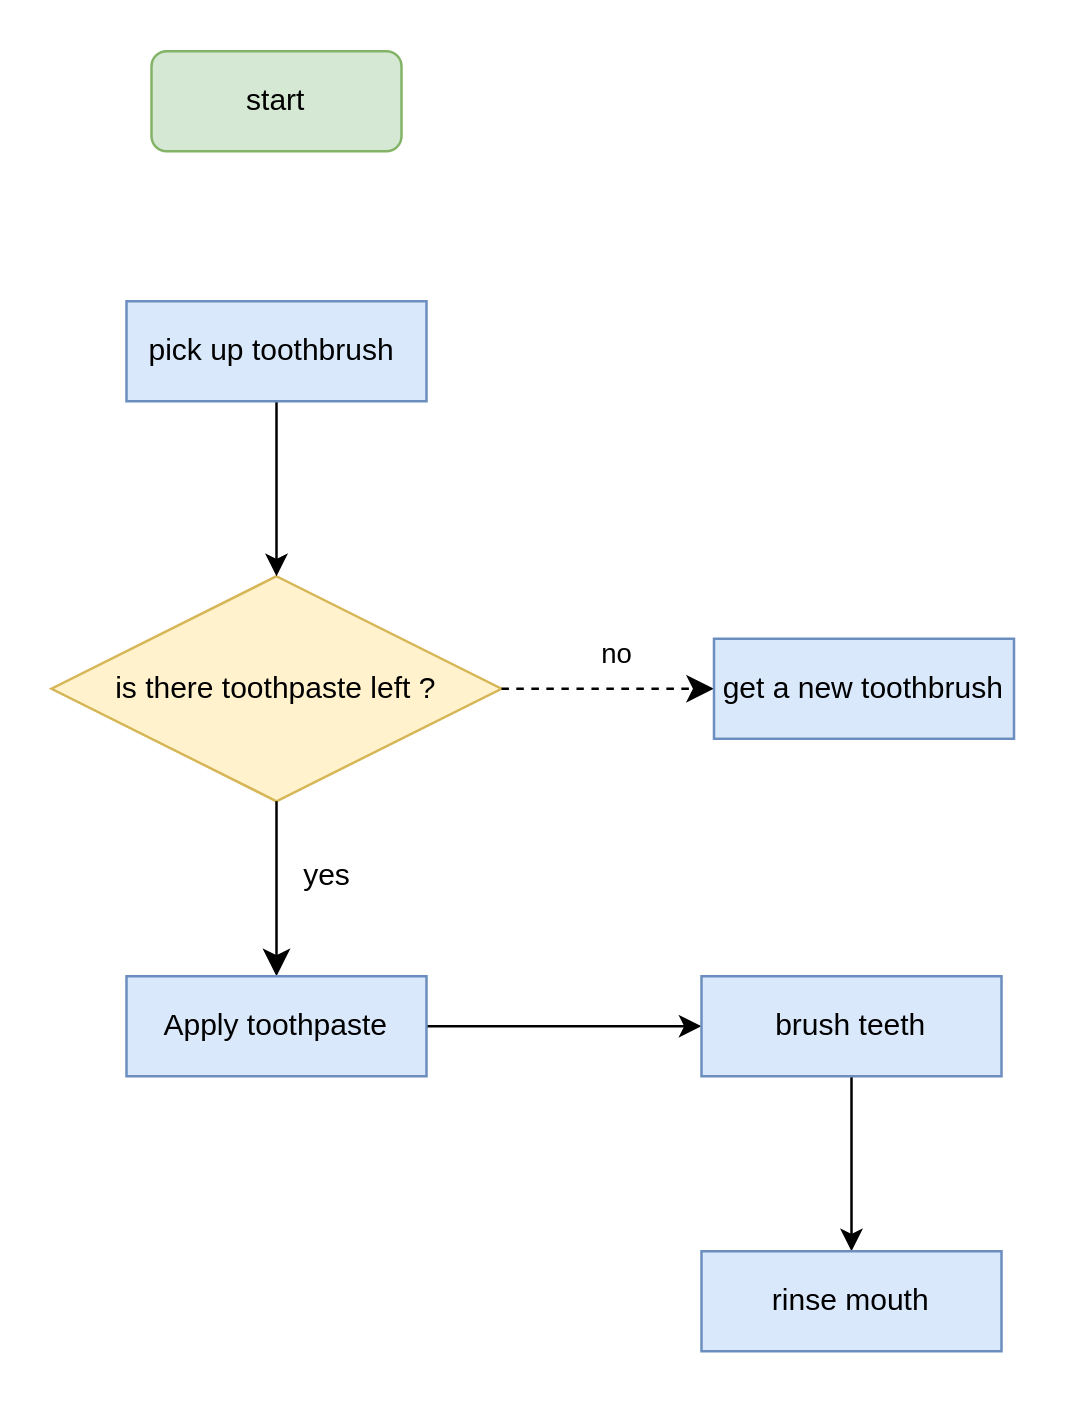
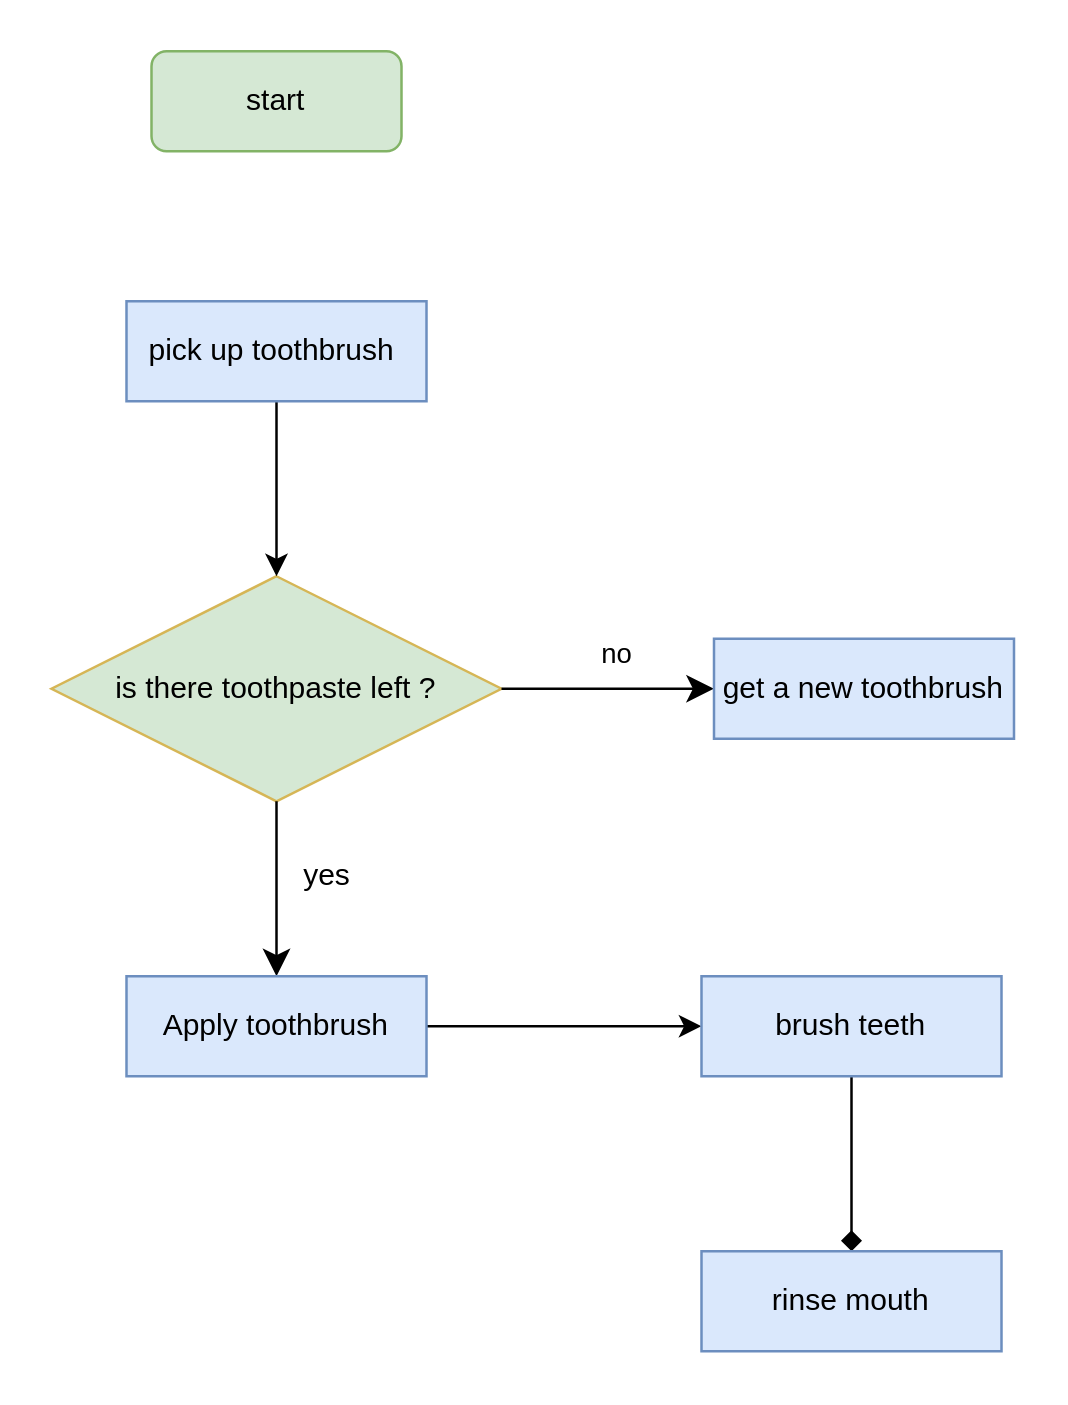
(276, 689) -> (276, 689)
(600, 689) -> (600, 689)
(276, 1026) -> (276, 1026)
(851, 1232) -> (851, 1231)
